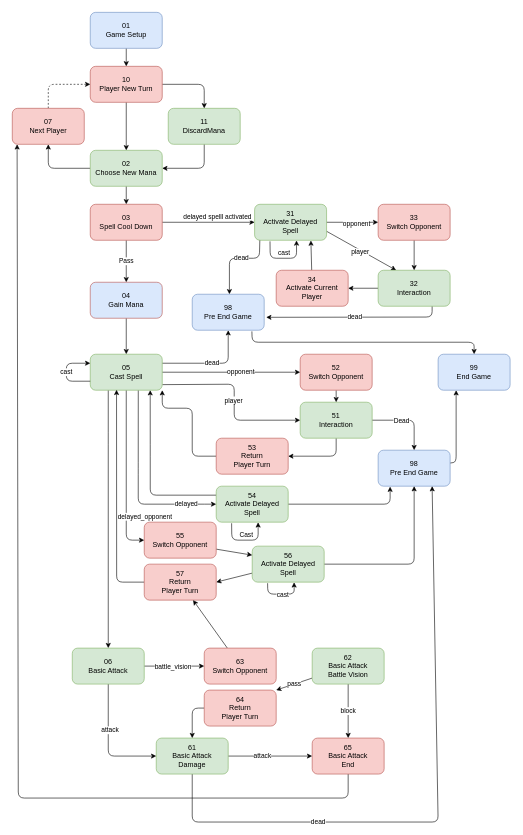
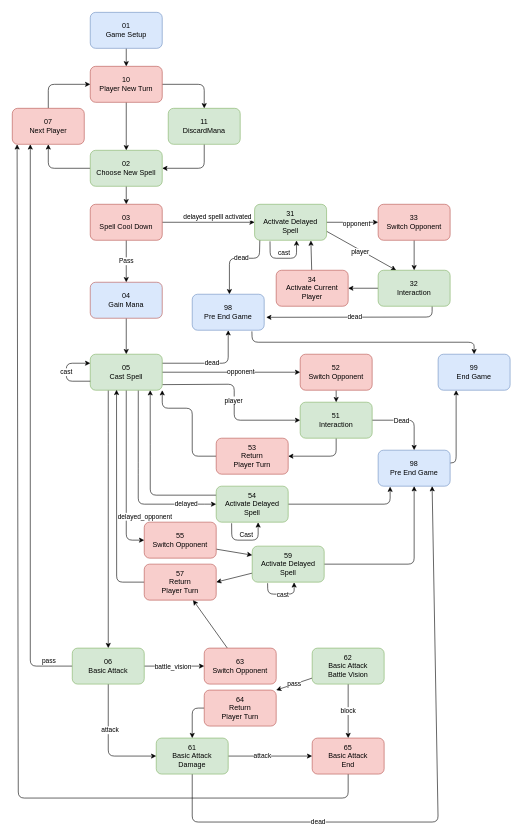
(56, 84) -> (56, 84)
(126, 168) -> (126, 168)
(288, 564) -> (288, 564)
none -> (30, 661)
